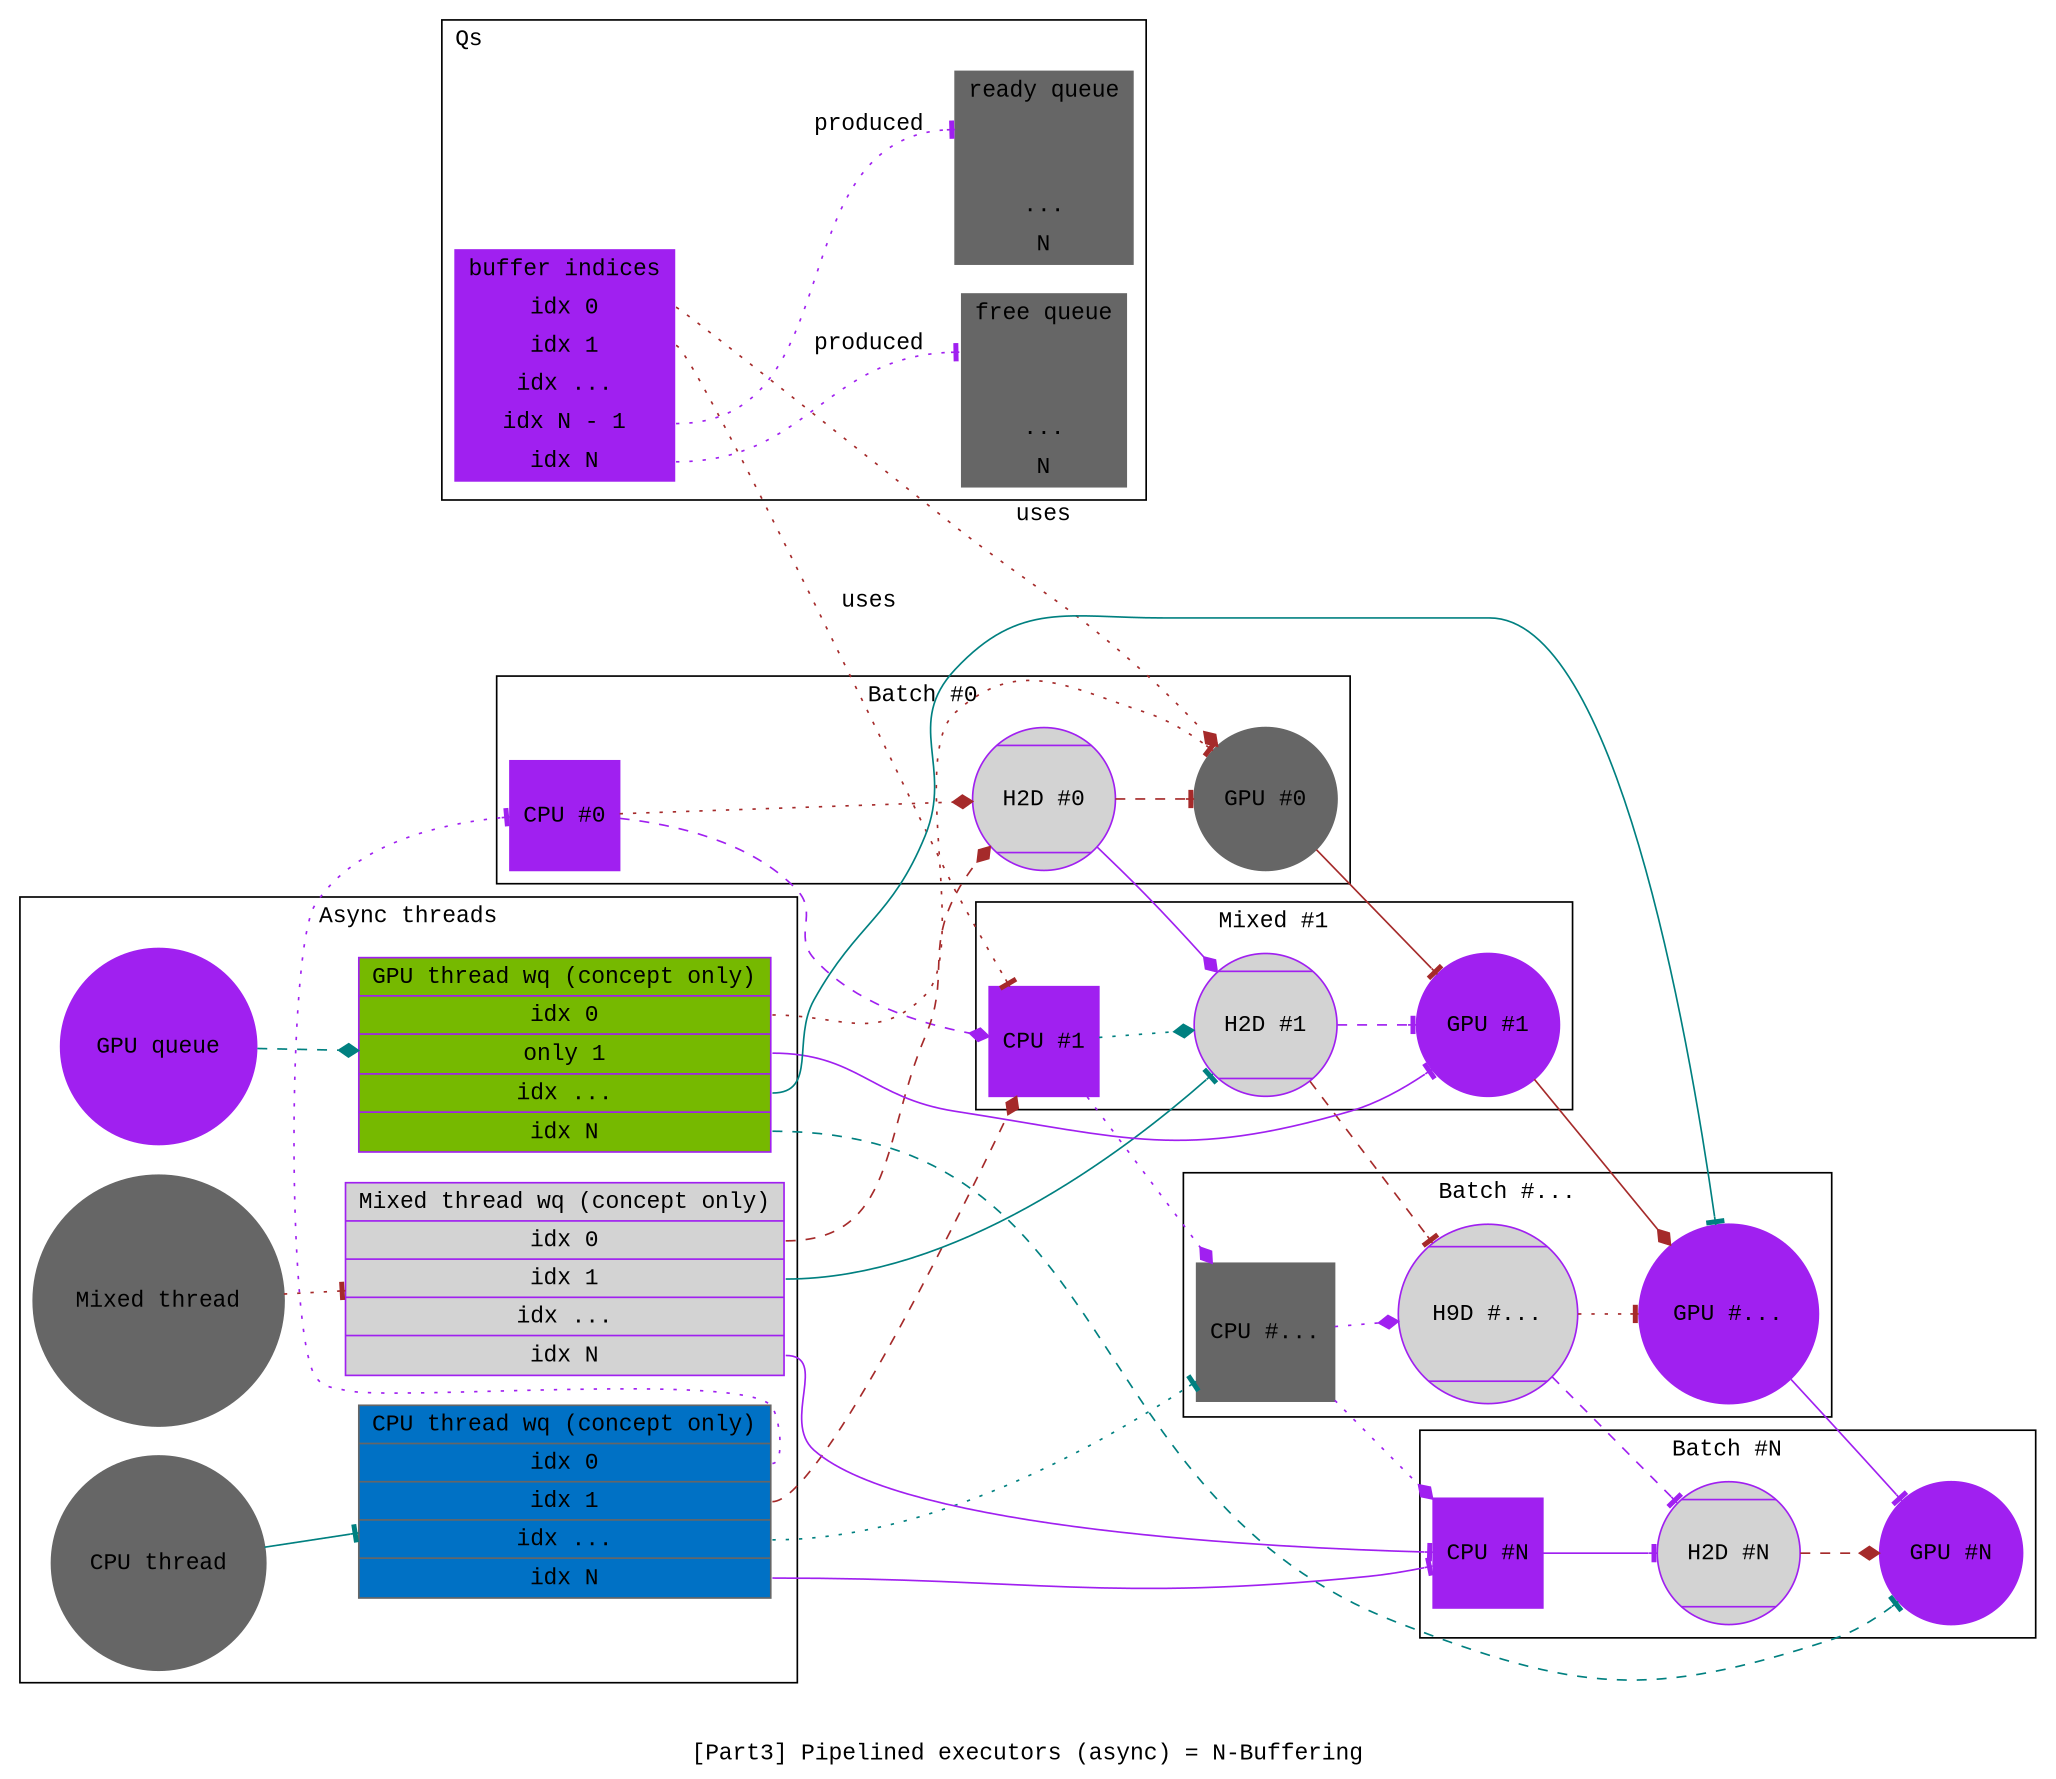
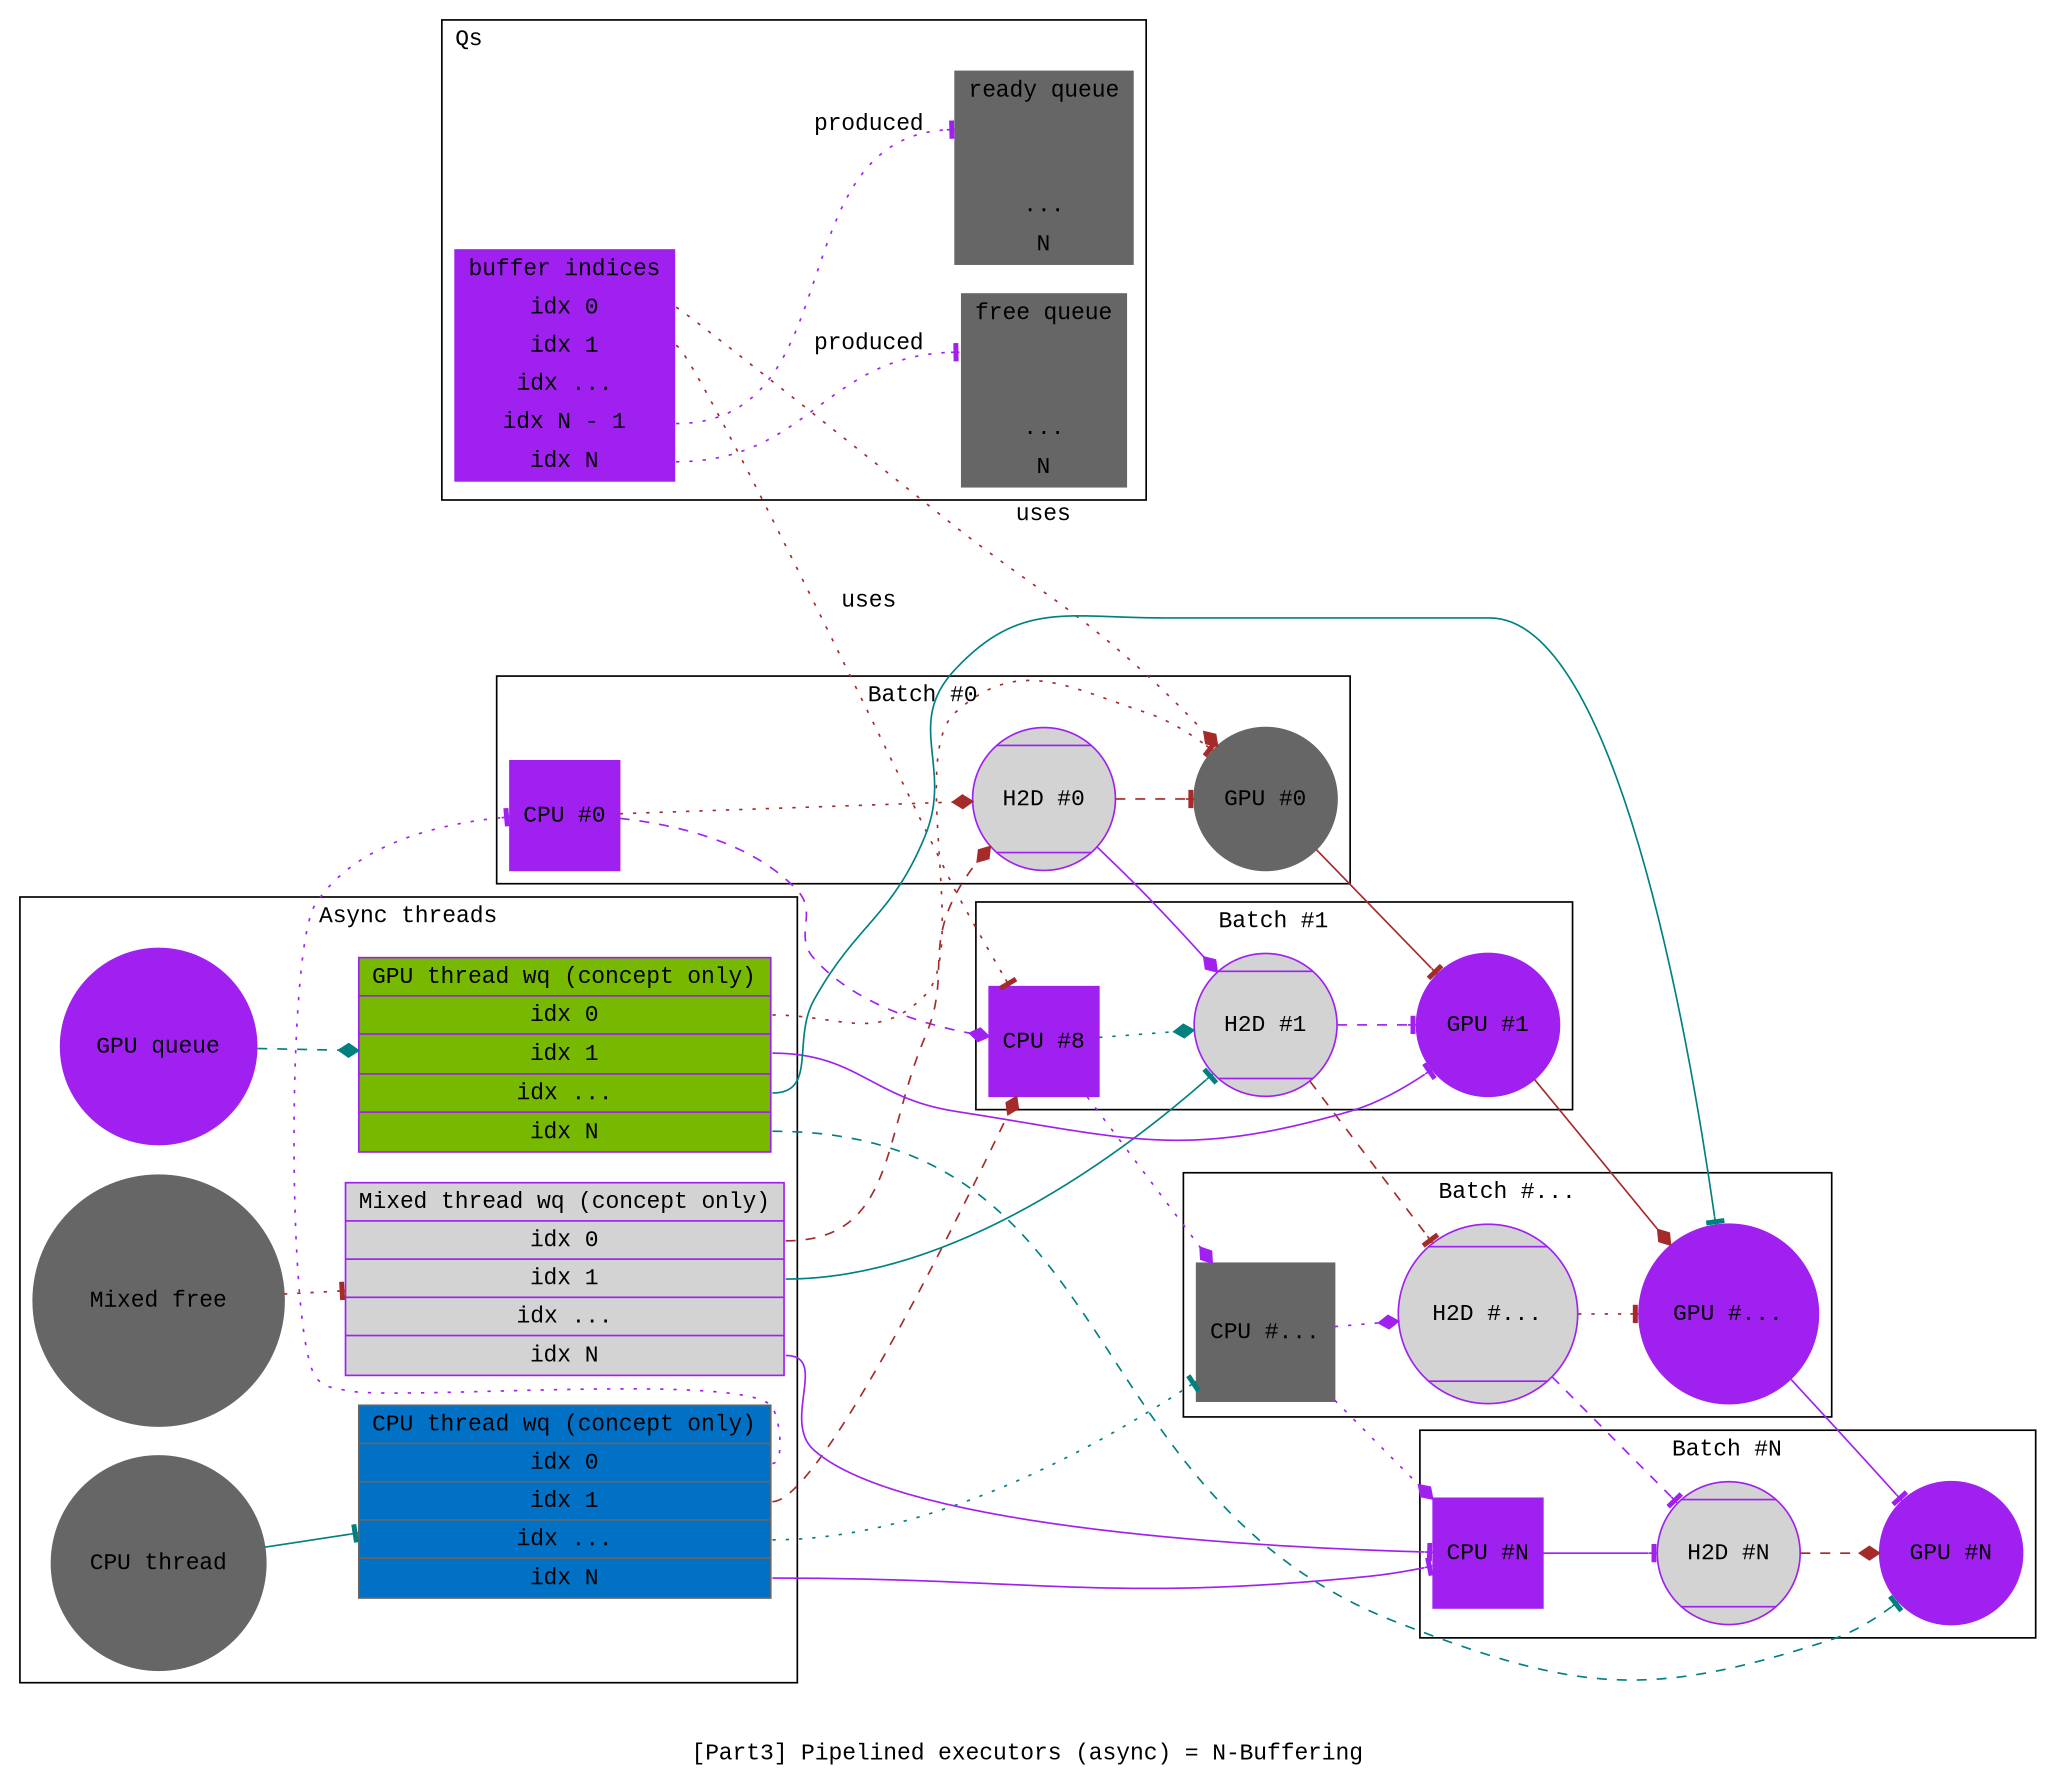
(1274, 921) -> (1274, 921)
(1044, 1042) -> (1044, 1042)
(565, 1053) -> (565, 1053)
(159, 1301) -> (159, 1301)
(1488, 1314) -> (1488, 1314)
